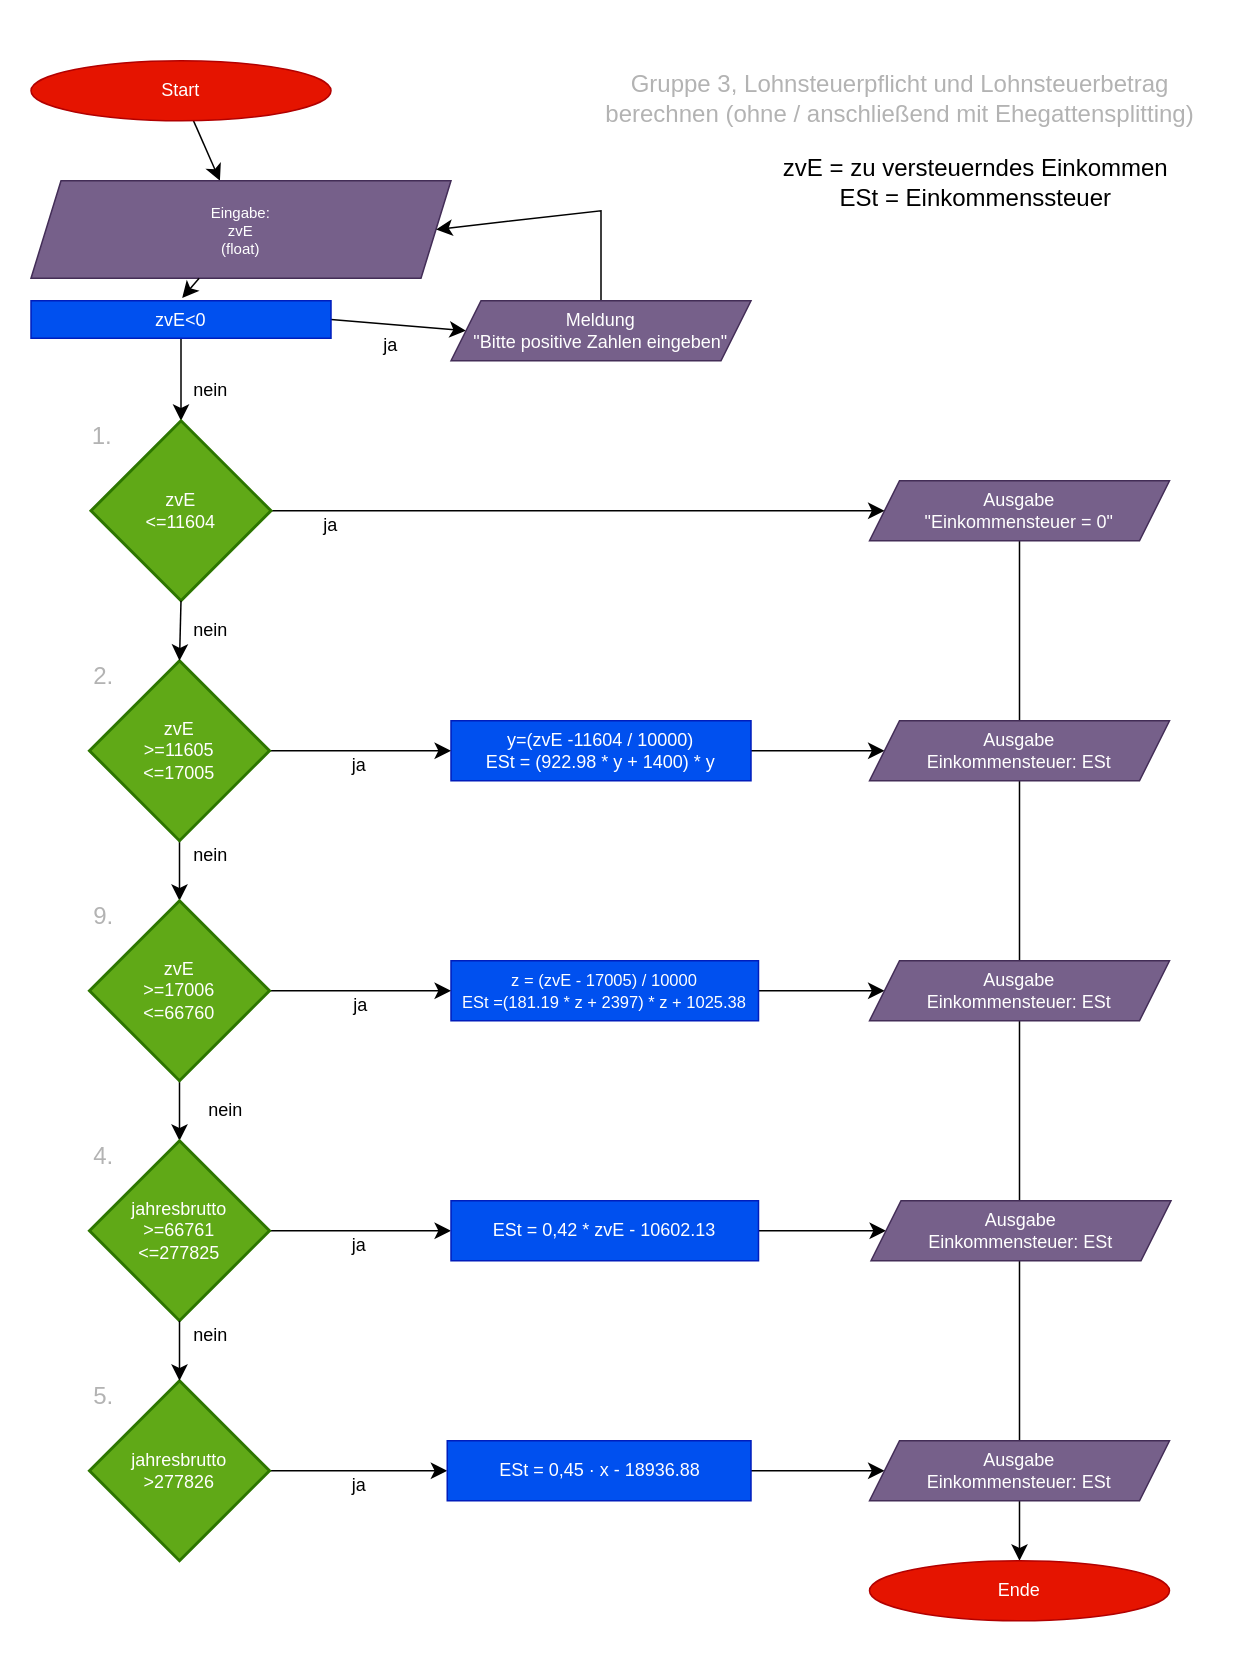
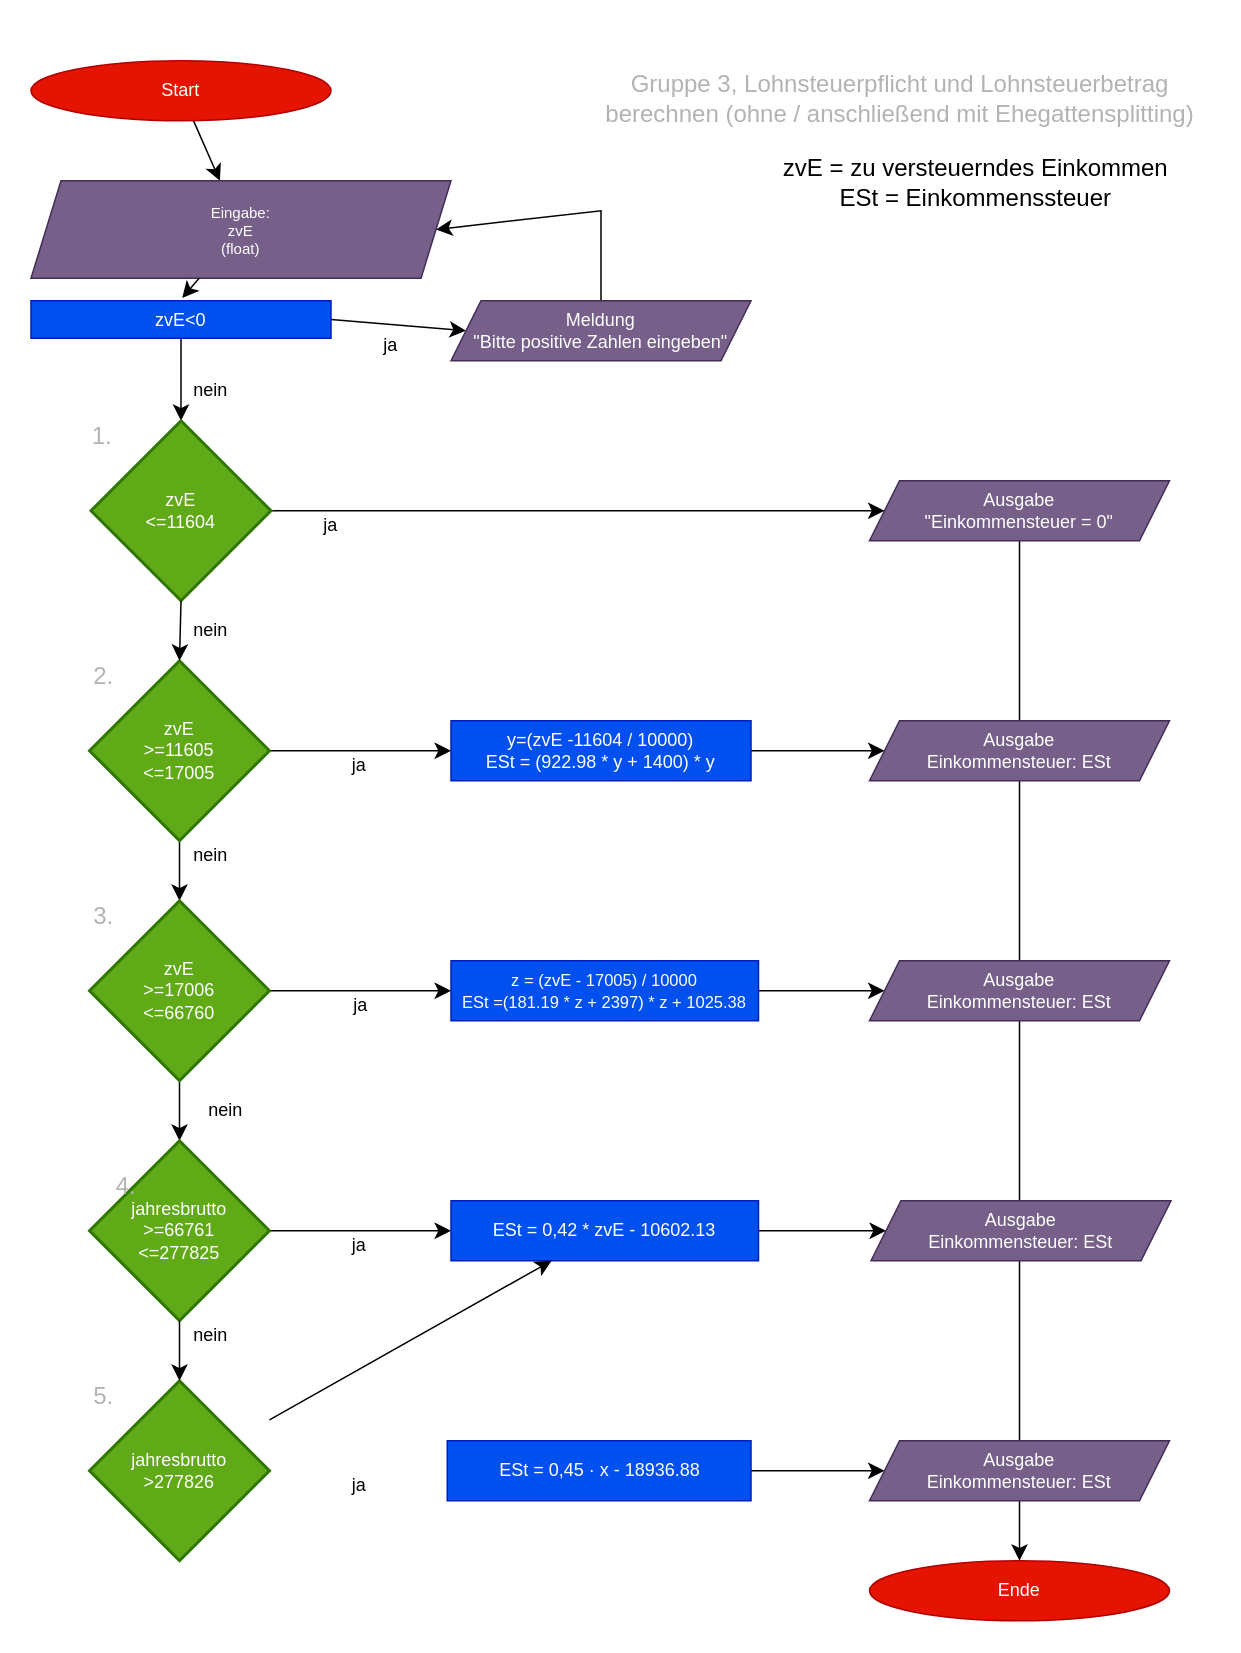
(104, 916) -> (104, 916)
(121, 1156) -> (143, 1186)
(354, 1471) -> (406, 1343)
